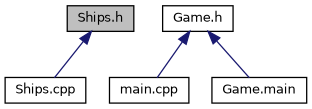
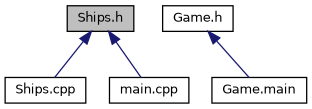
(170, 60) -> (129, 60)
